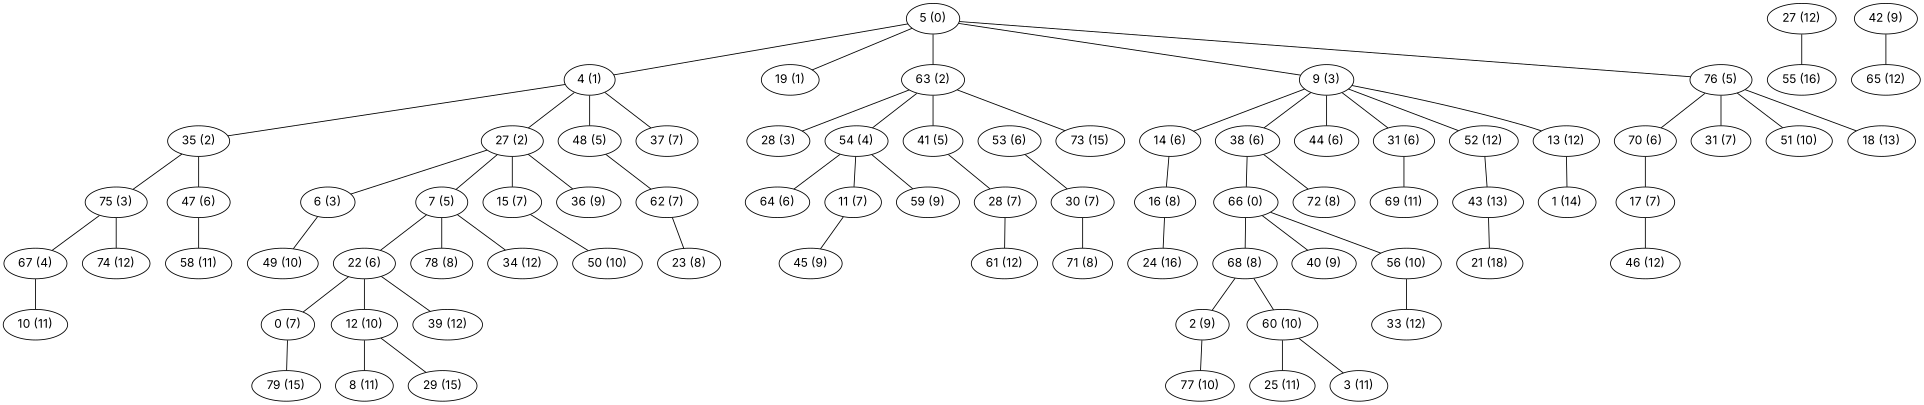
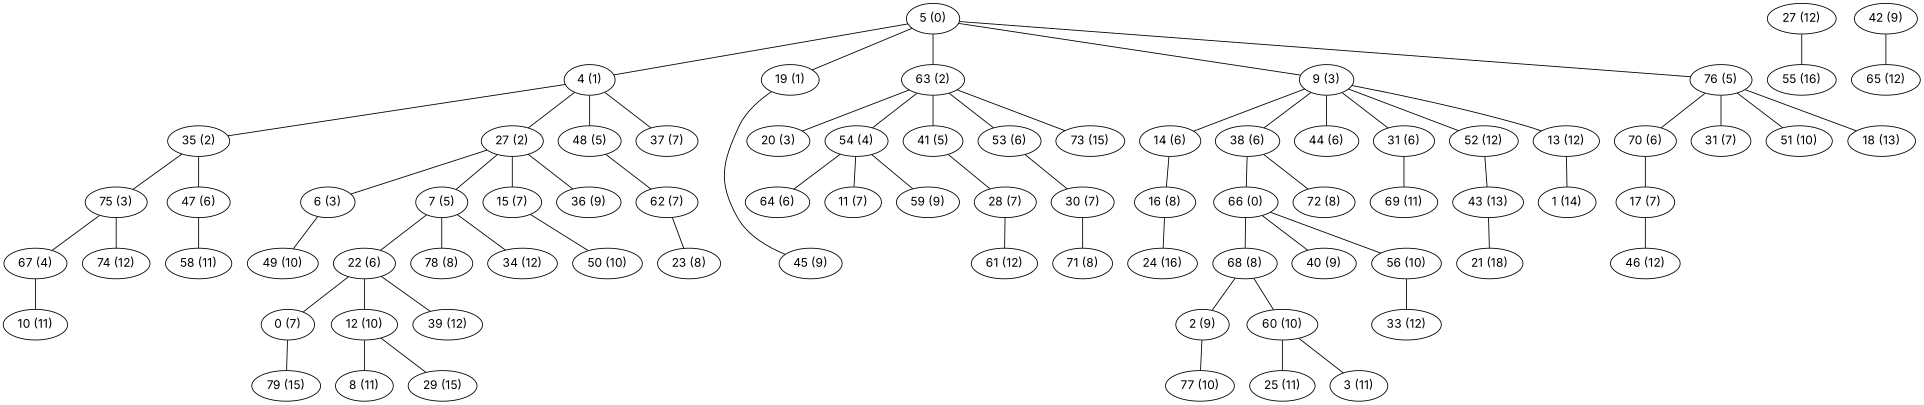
none -> (971, 111)
(778, 141) -> (778, 141)
(832, 233) -> (725, 178)
